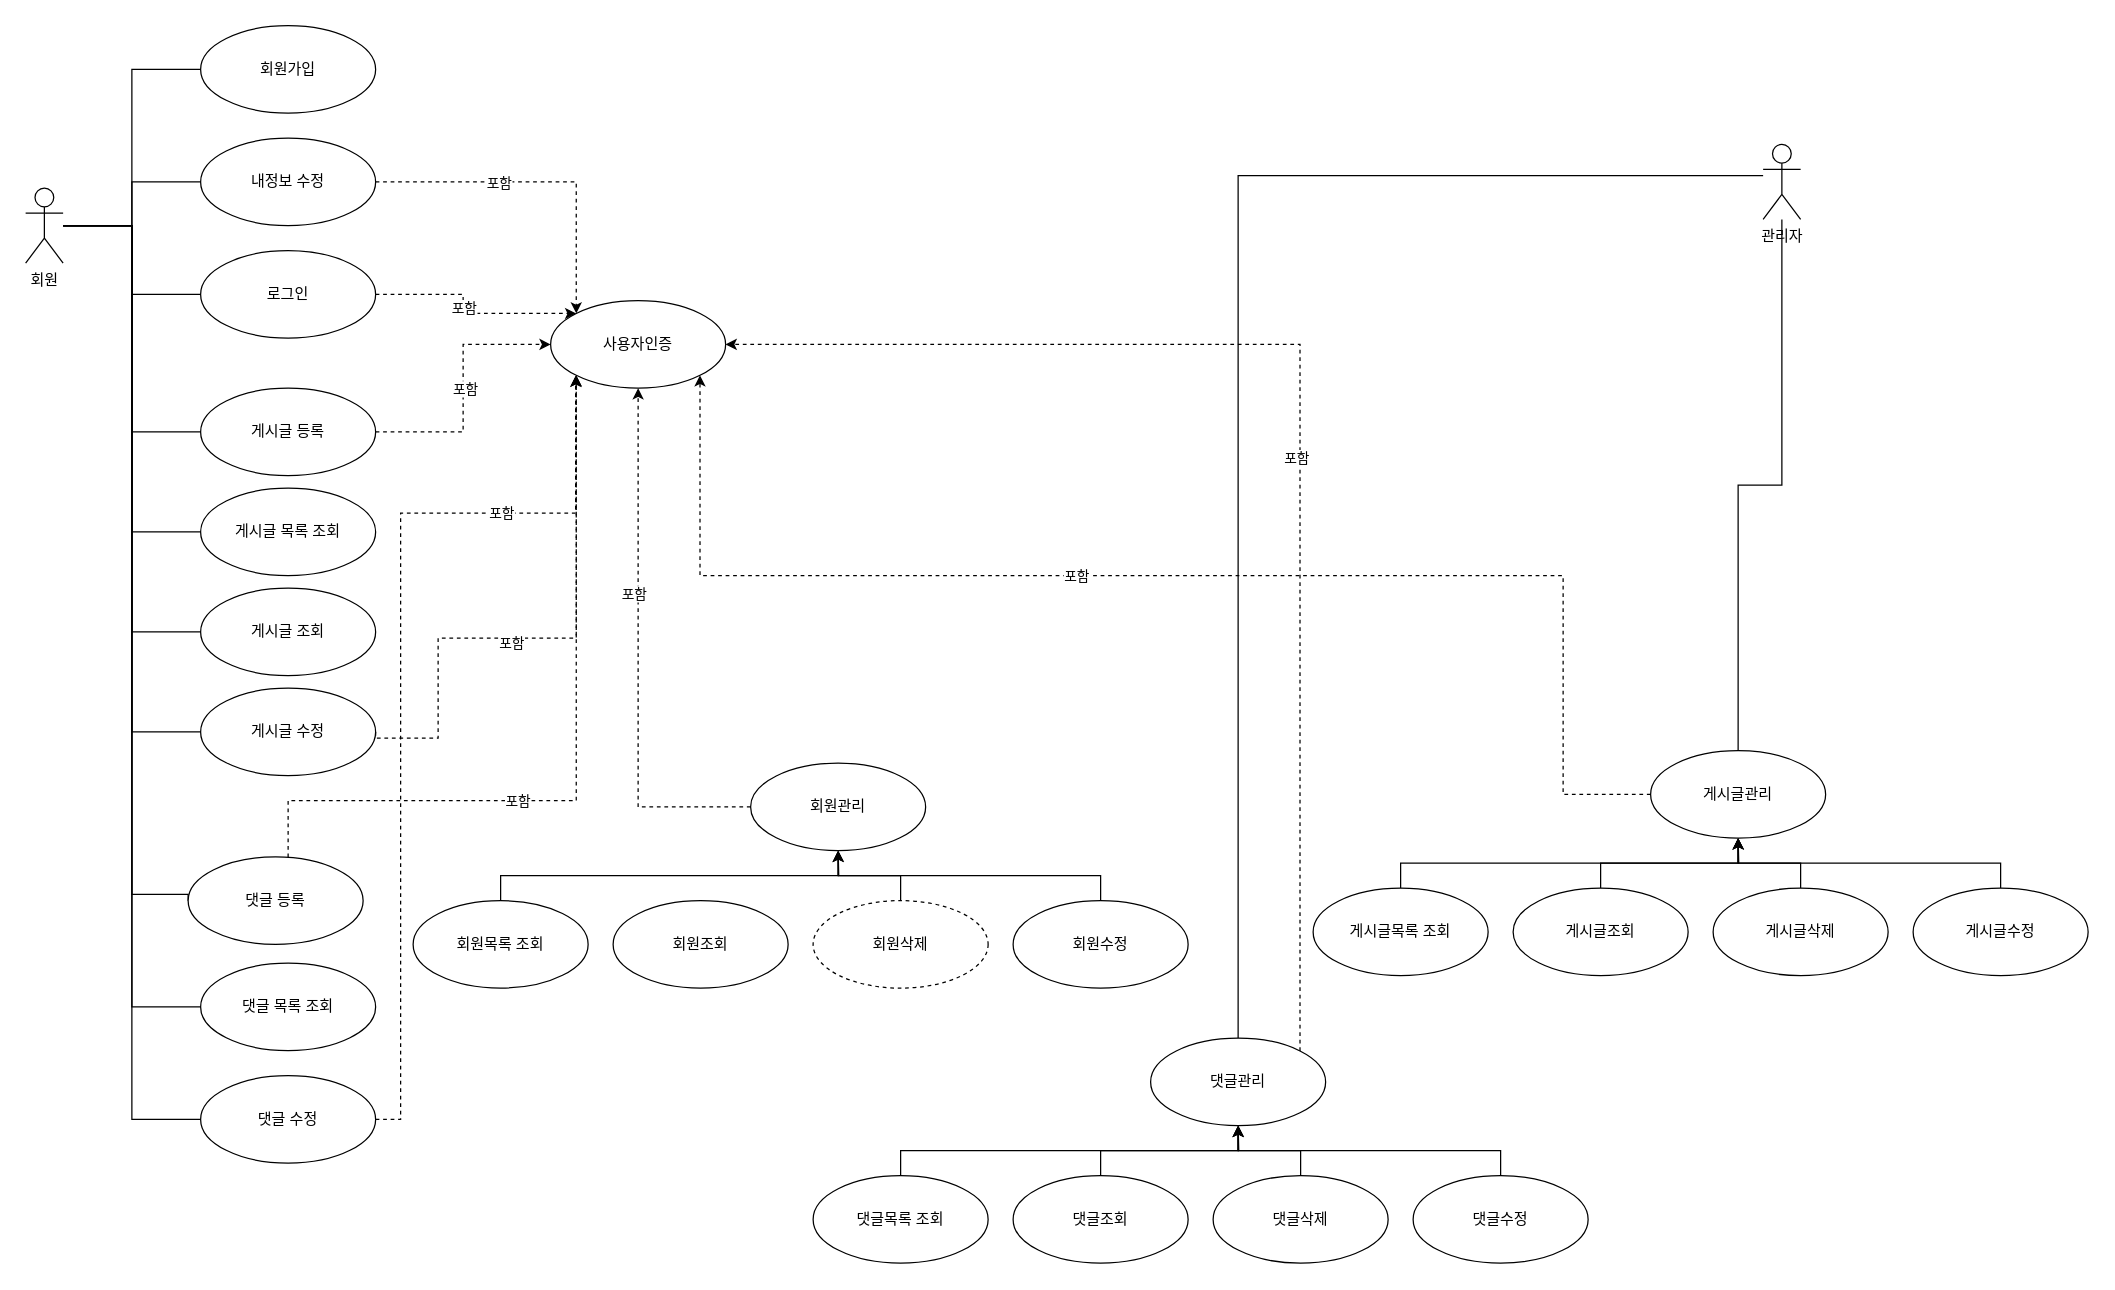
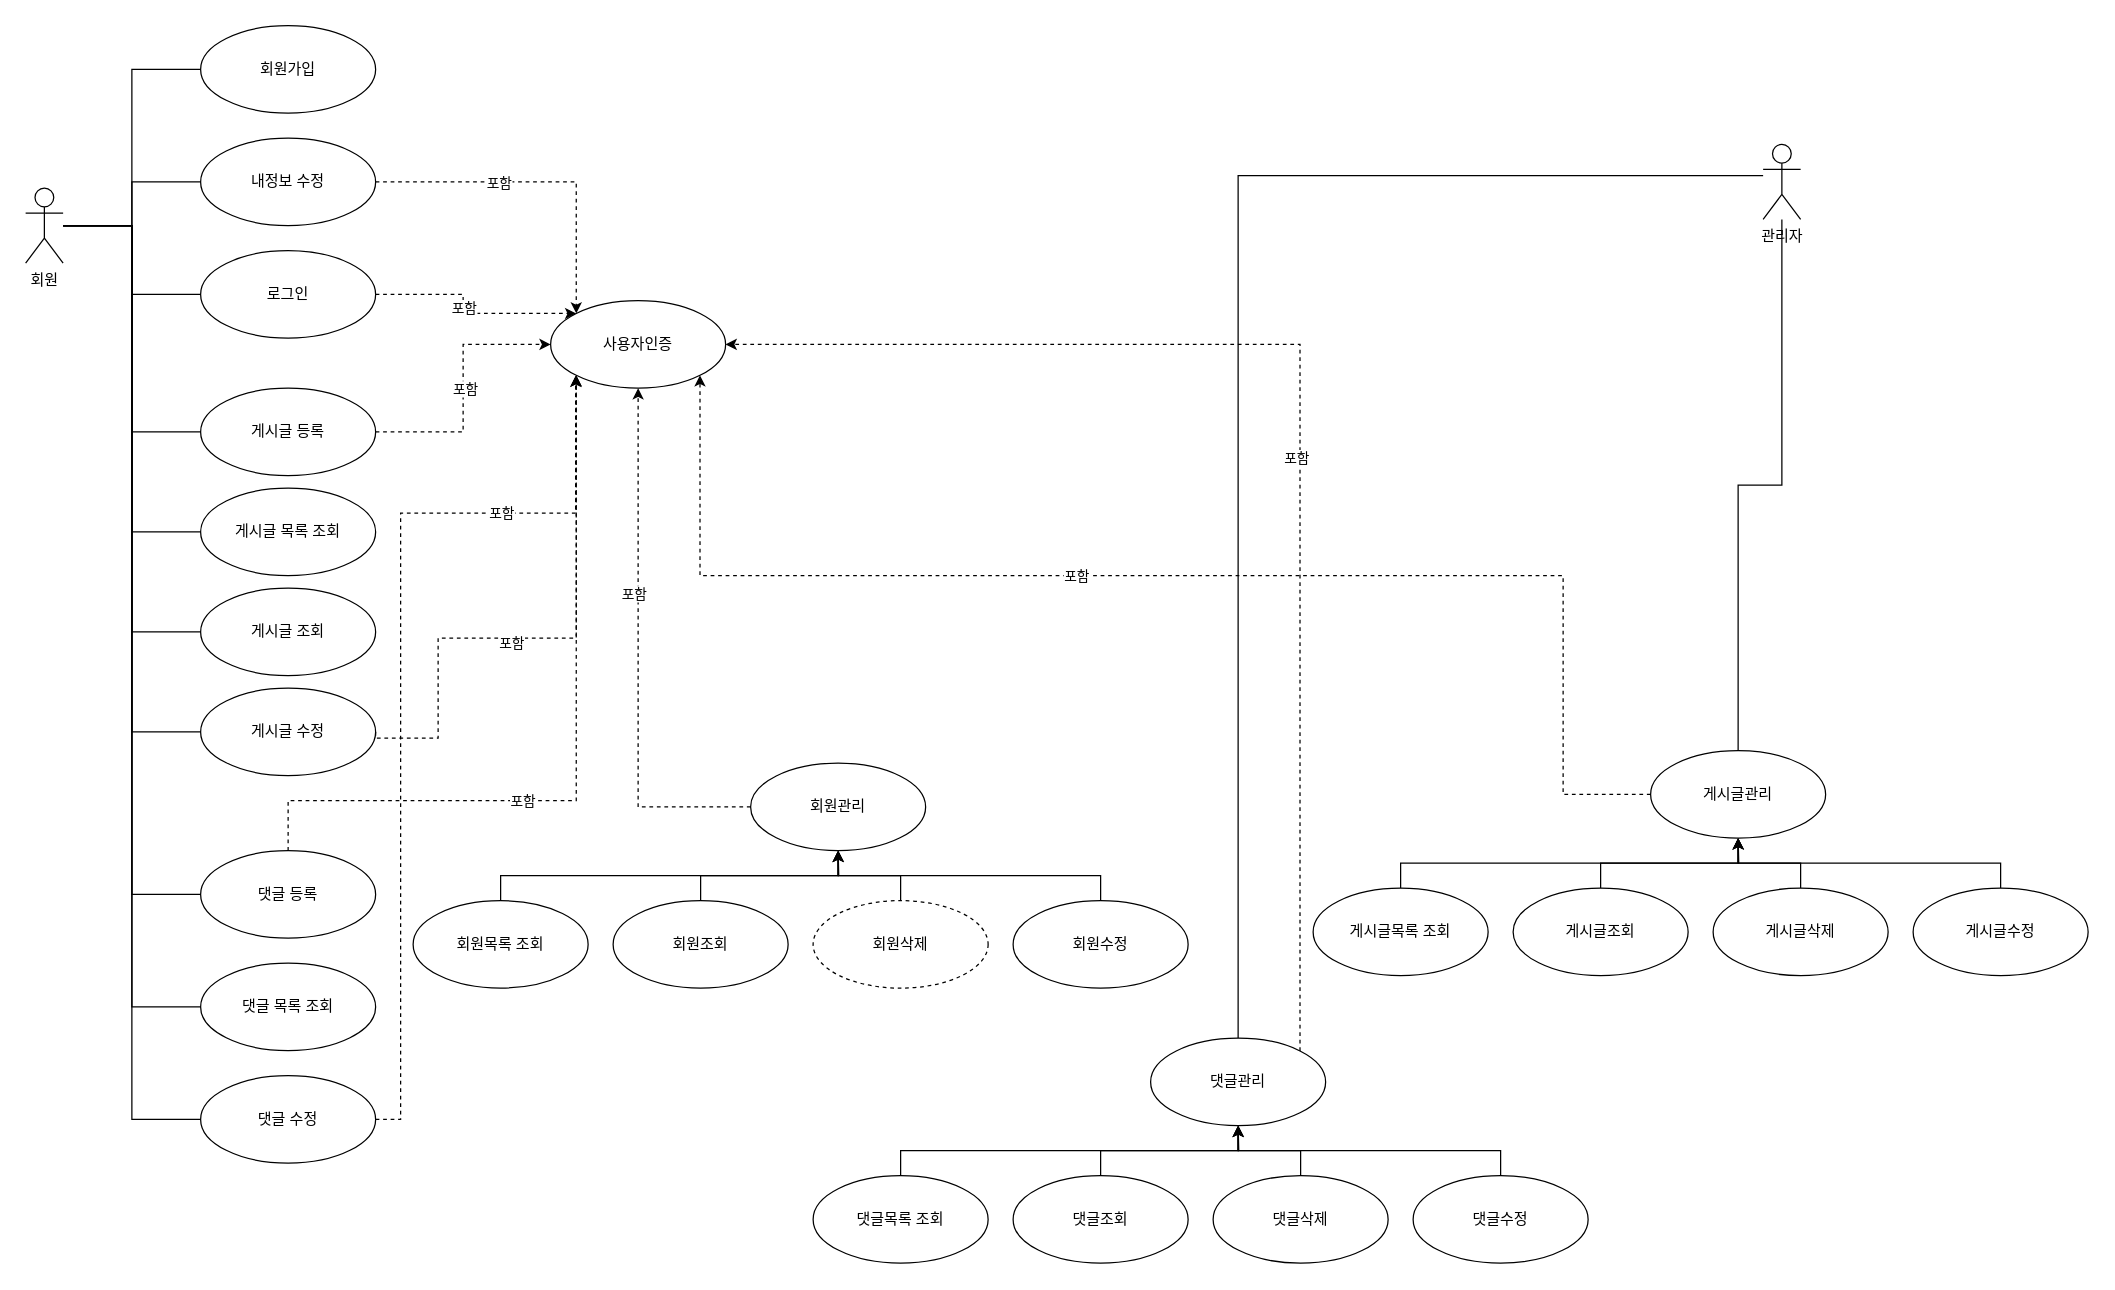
none -> (701, 890)
(276, 901) -> (288, 894)
